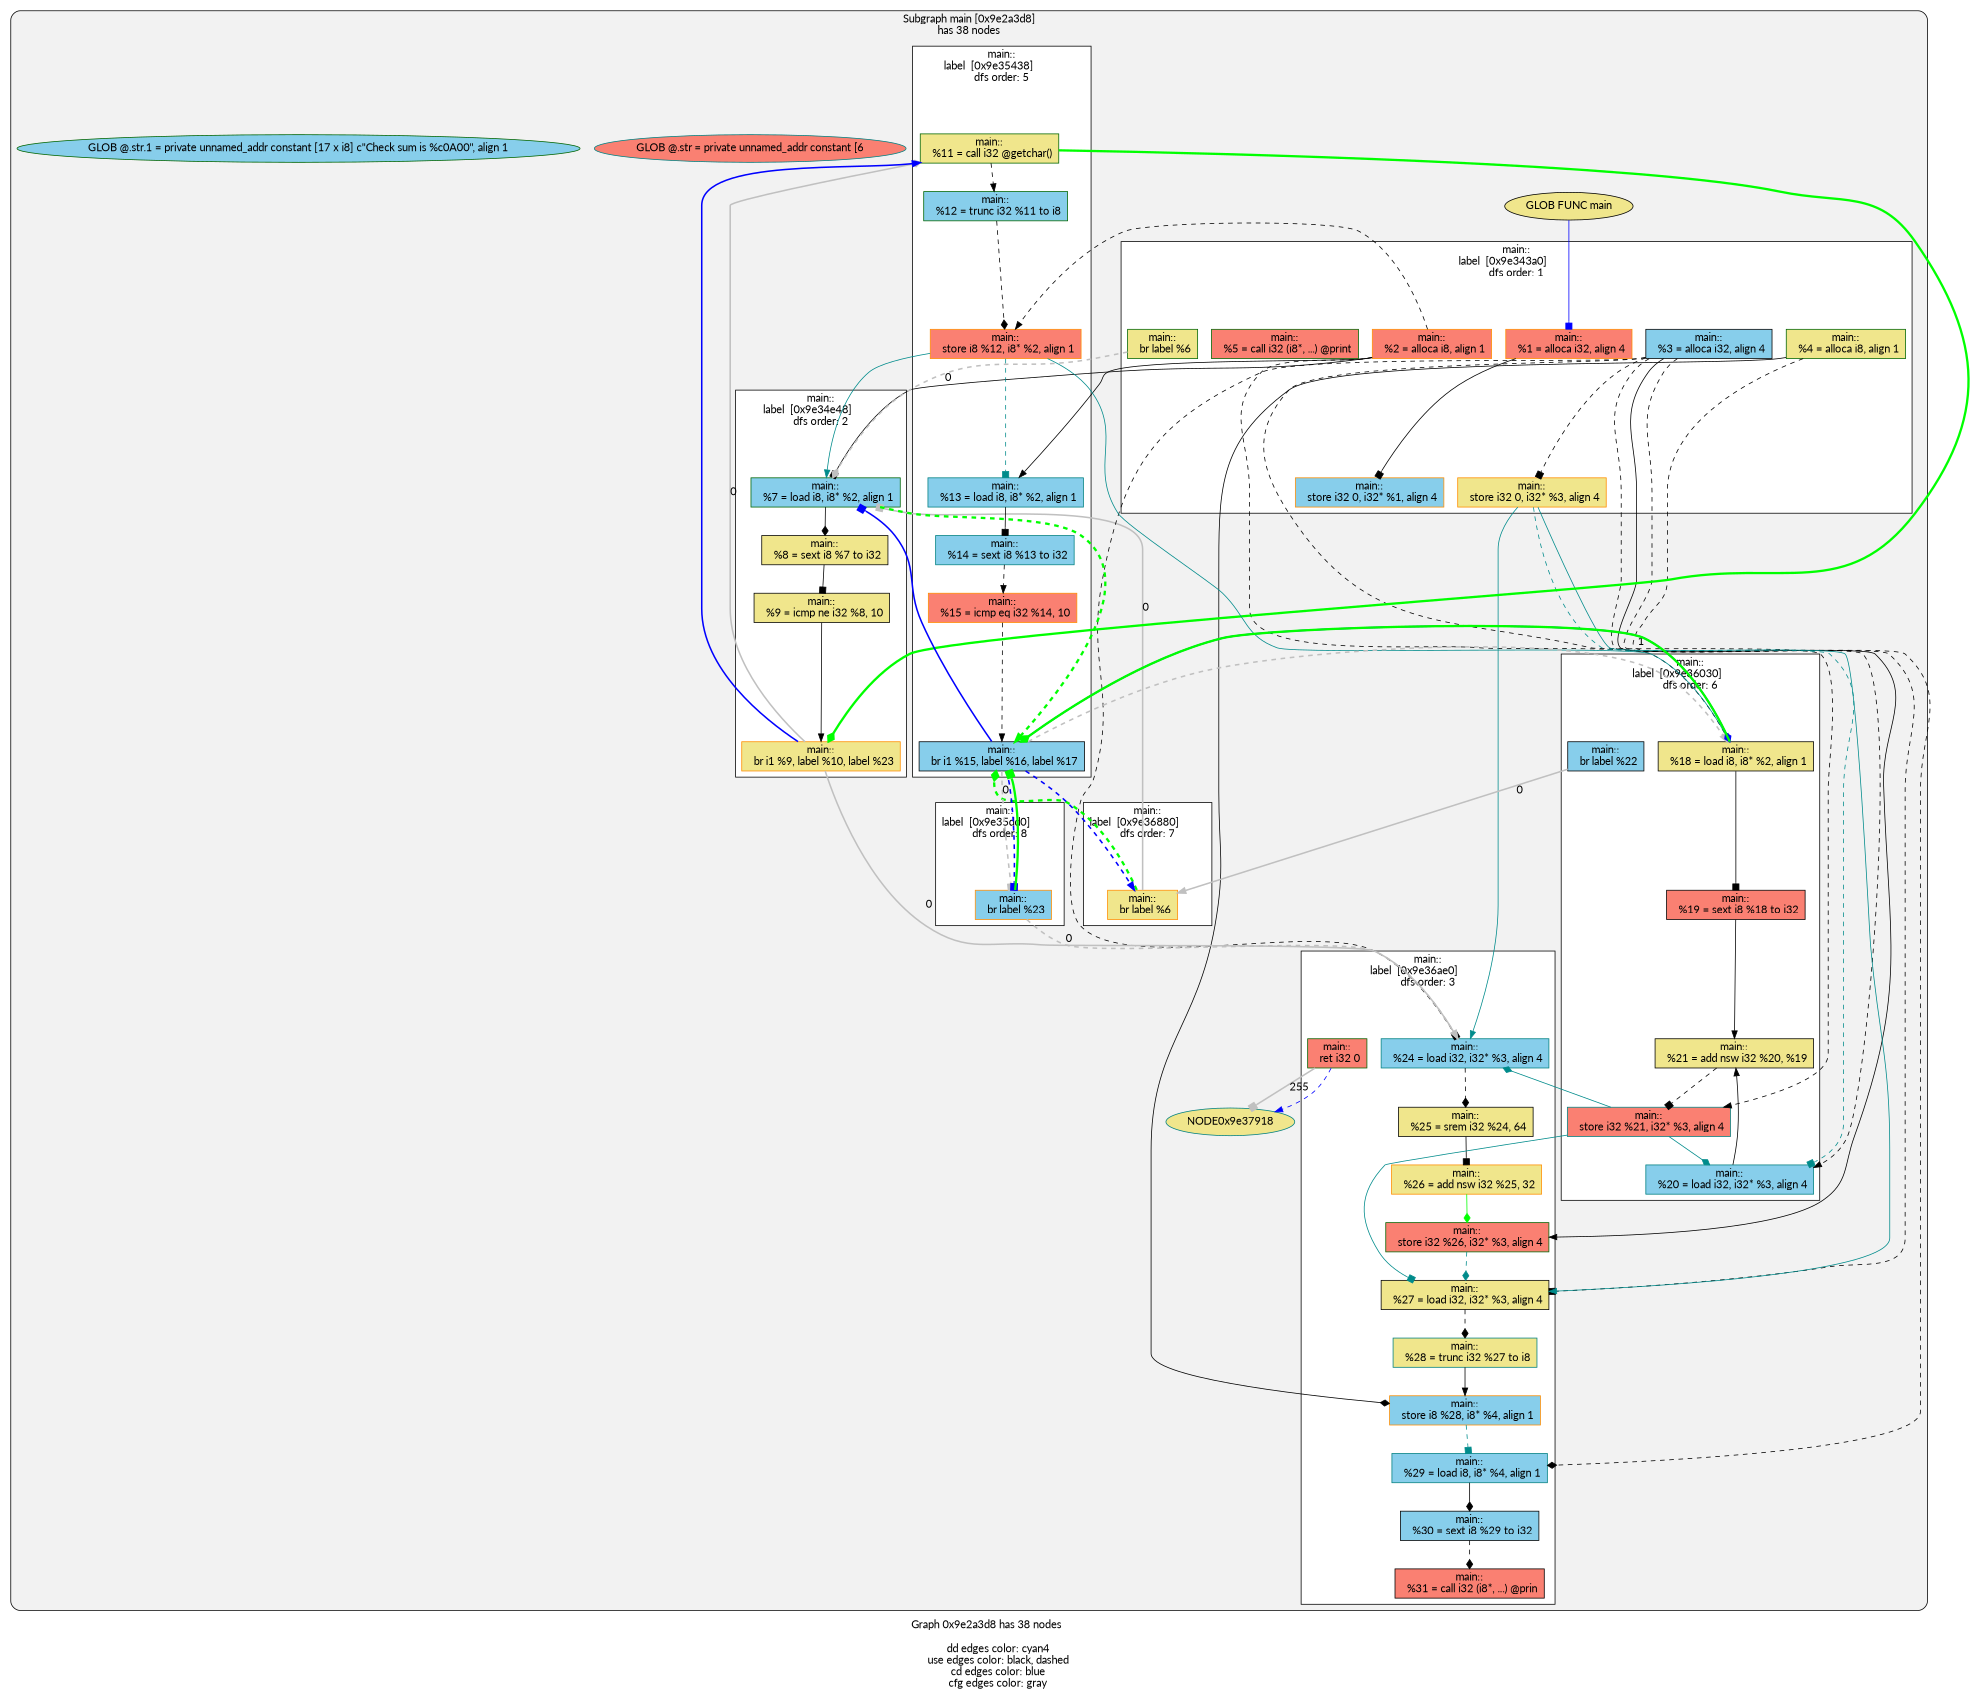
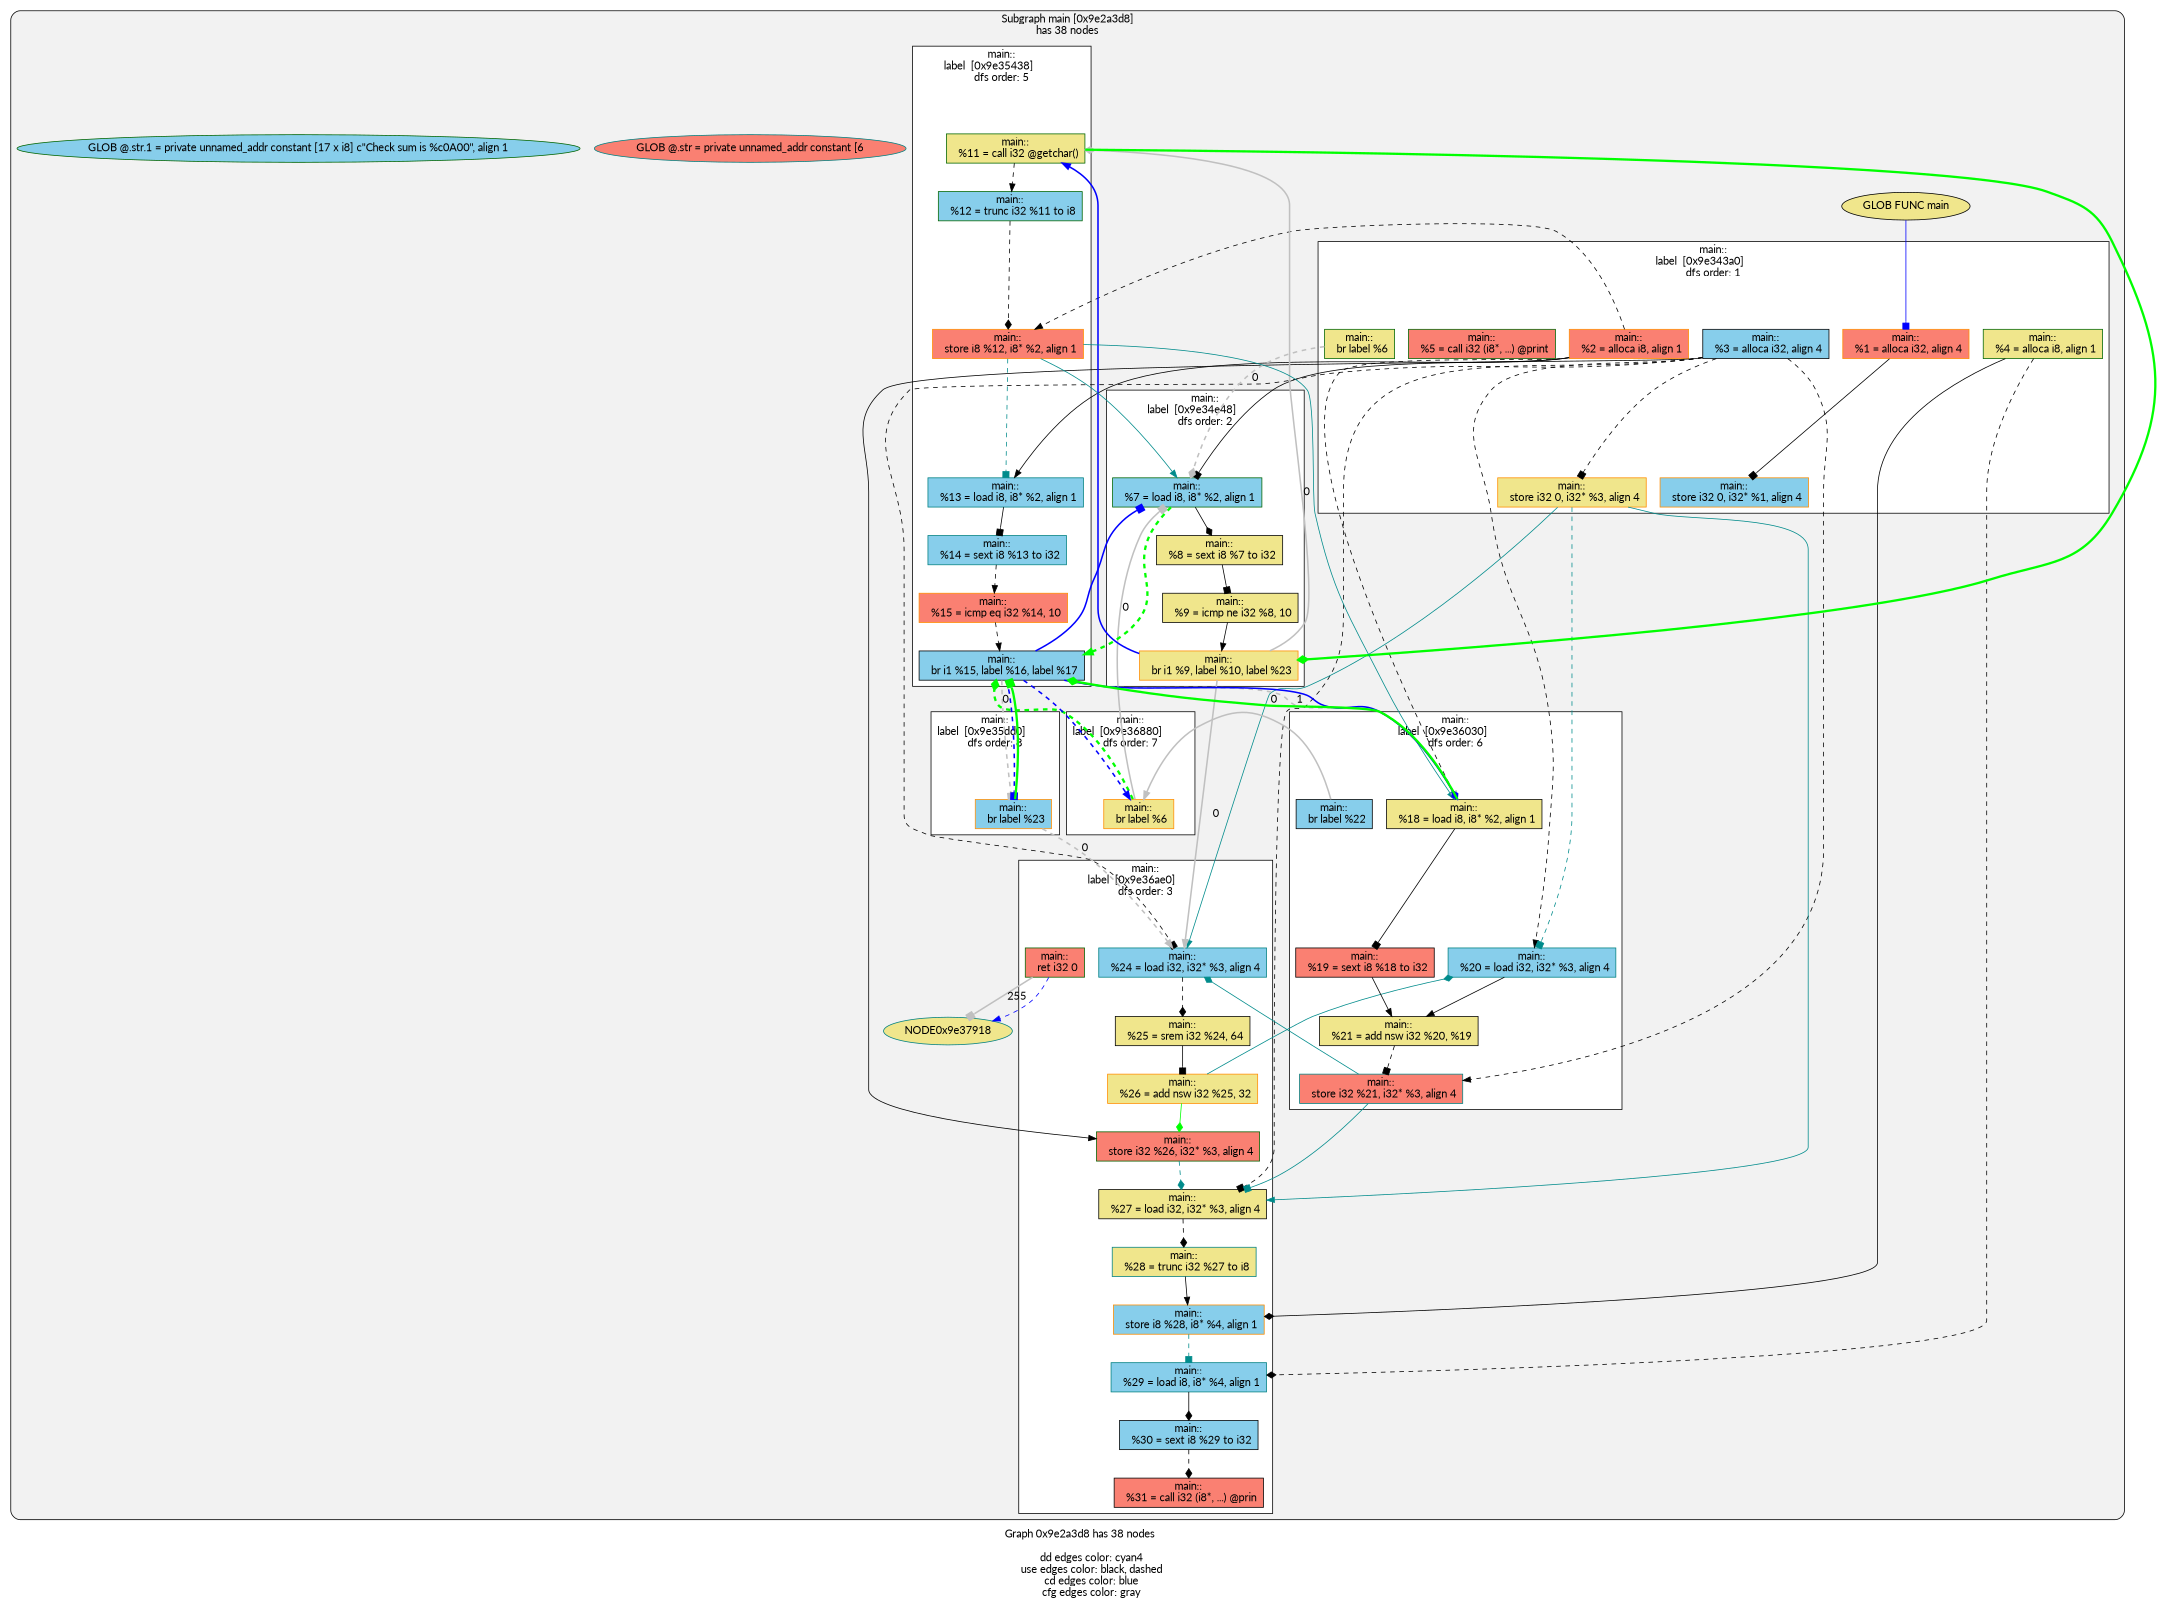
(1686, 1148) -> (1320, 1014)
